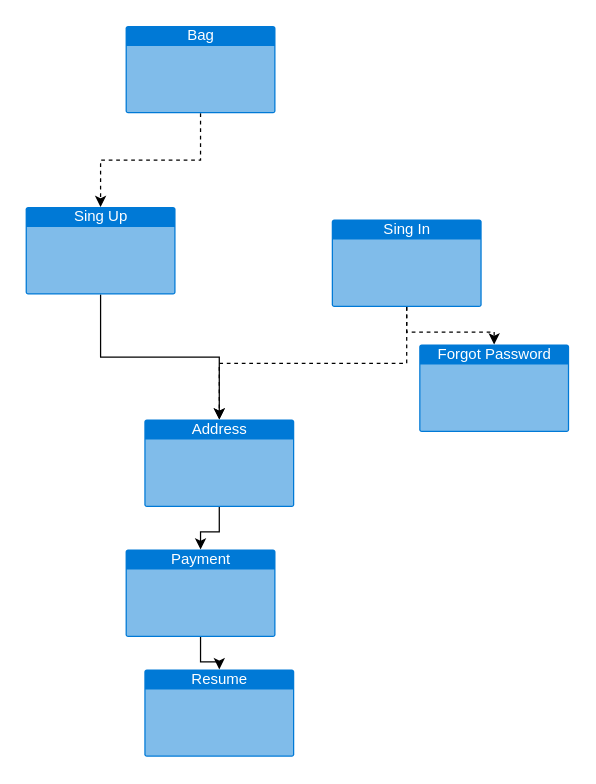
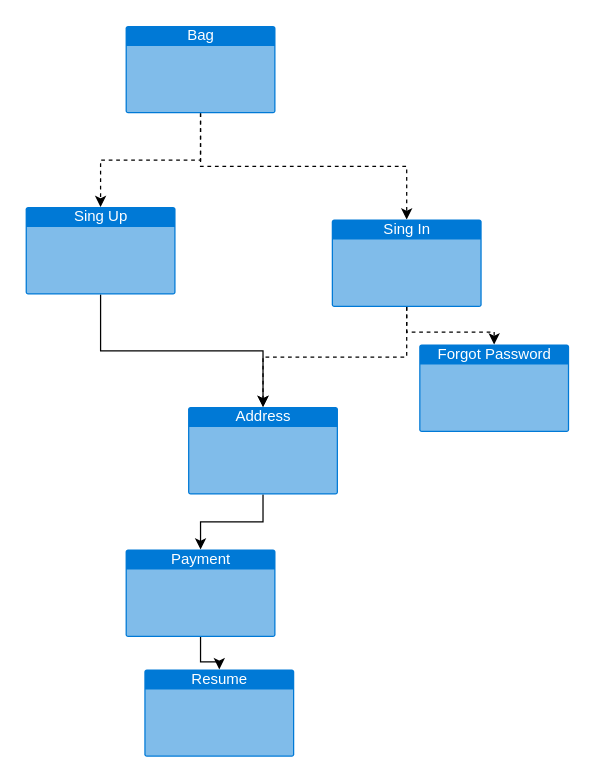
none -> (324, 166)
(219, 463) -> (263, 451)
